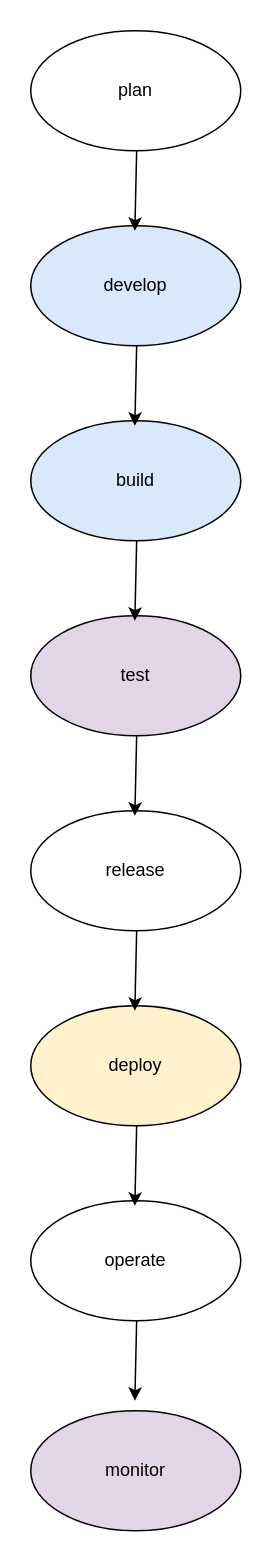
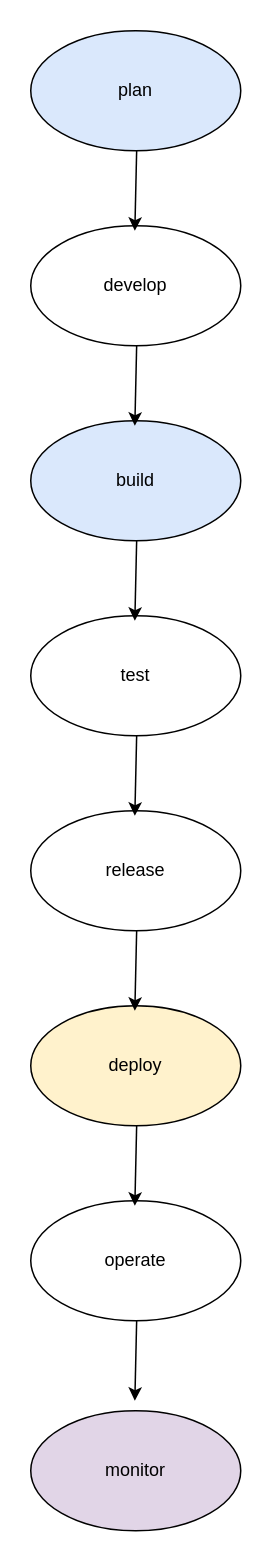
(136, 91) -> (136, 91)
(136, 286) -> (136, 286)
(136, 676) -> (136, 676)
